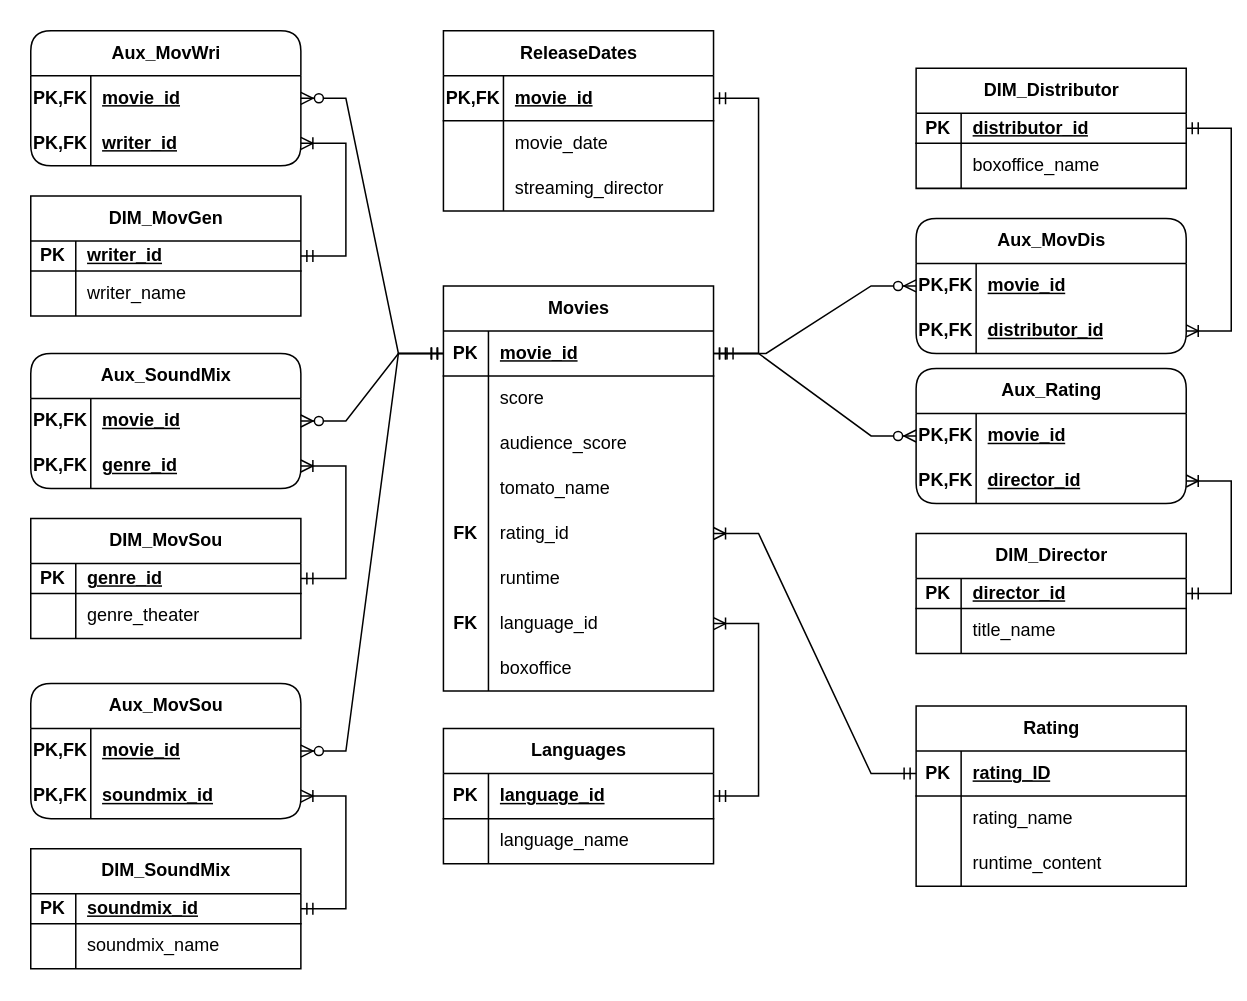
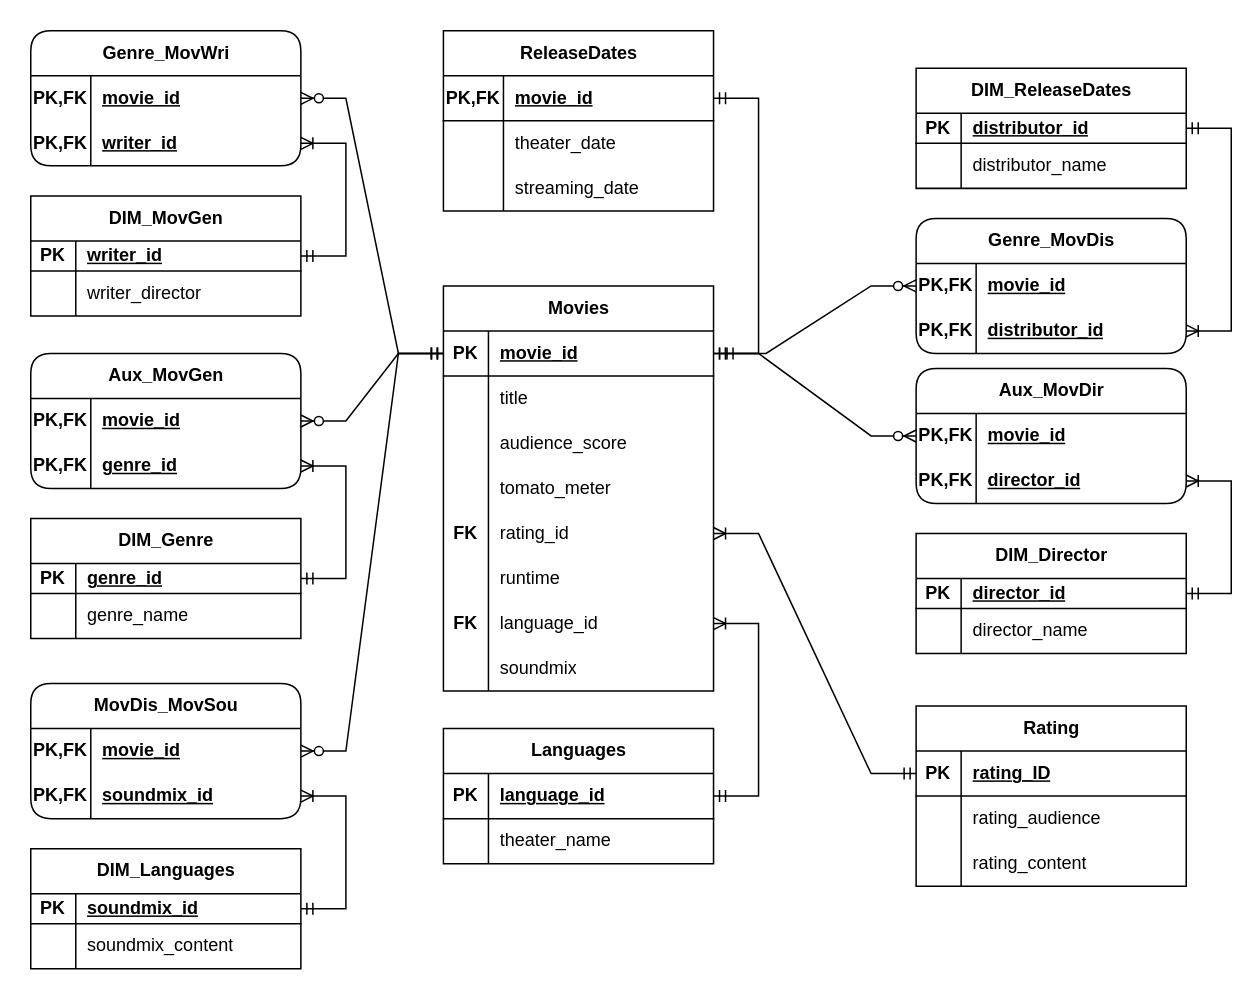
(167, 53) -> (167, 53)
(1052, 91) -> (1052, 91)
(563, 143) -> (576, 143)
(1041, 166) -> (1049, 166)
(601, 188) -> (583, 188)
(1052, 241) -> (1052, 241)
(141, 293) -> (159, 293)
(167, 376) -> (167, 376)
(1052, 391) -> (1052, 391)
(525, 398) -> (521, 398)
(556, 488) -> (561, 488)
(167, 541) -> (167, 541)
(153, 616) -> (138, 616)
(1018, 631) -> (1036, 631)
(543, 668) -> (538, 668)
(167, 706) -> (167, 706)
(1026, 818) -> (1044, 818)
(563, 841) -> (561, 841)
(1046, 863) -> (1041, 863)
(167, 871) -> (167, 871)
(151, 946) -> (166, 946)
